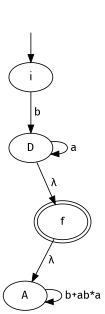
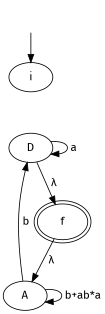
(31, 108) -> (19, 226)
